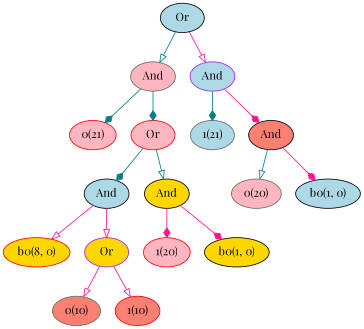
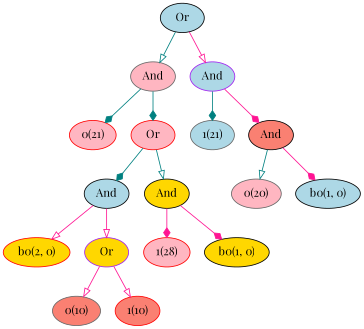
(37, 252) -> (37, 252)
(167, 252) -> (167, 252)
